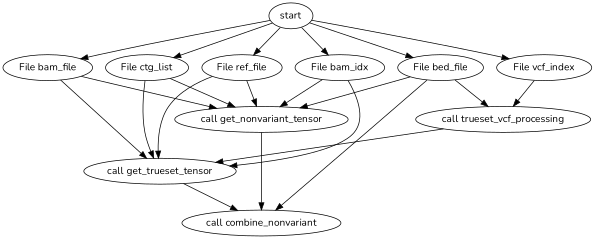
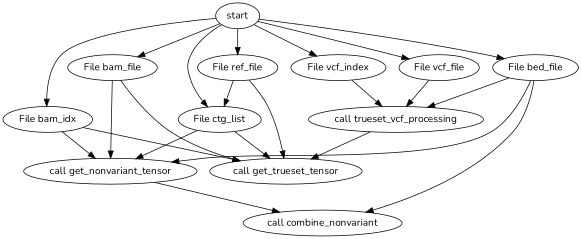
none -> (439, 68)
(250, 90) -> (230, 90)
(207, 195) -> none
